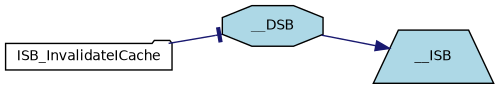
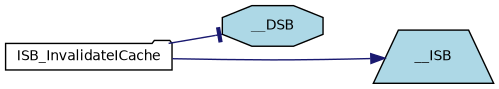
(349, 40) -> (271, 60)
